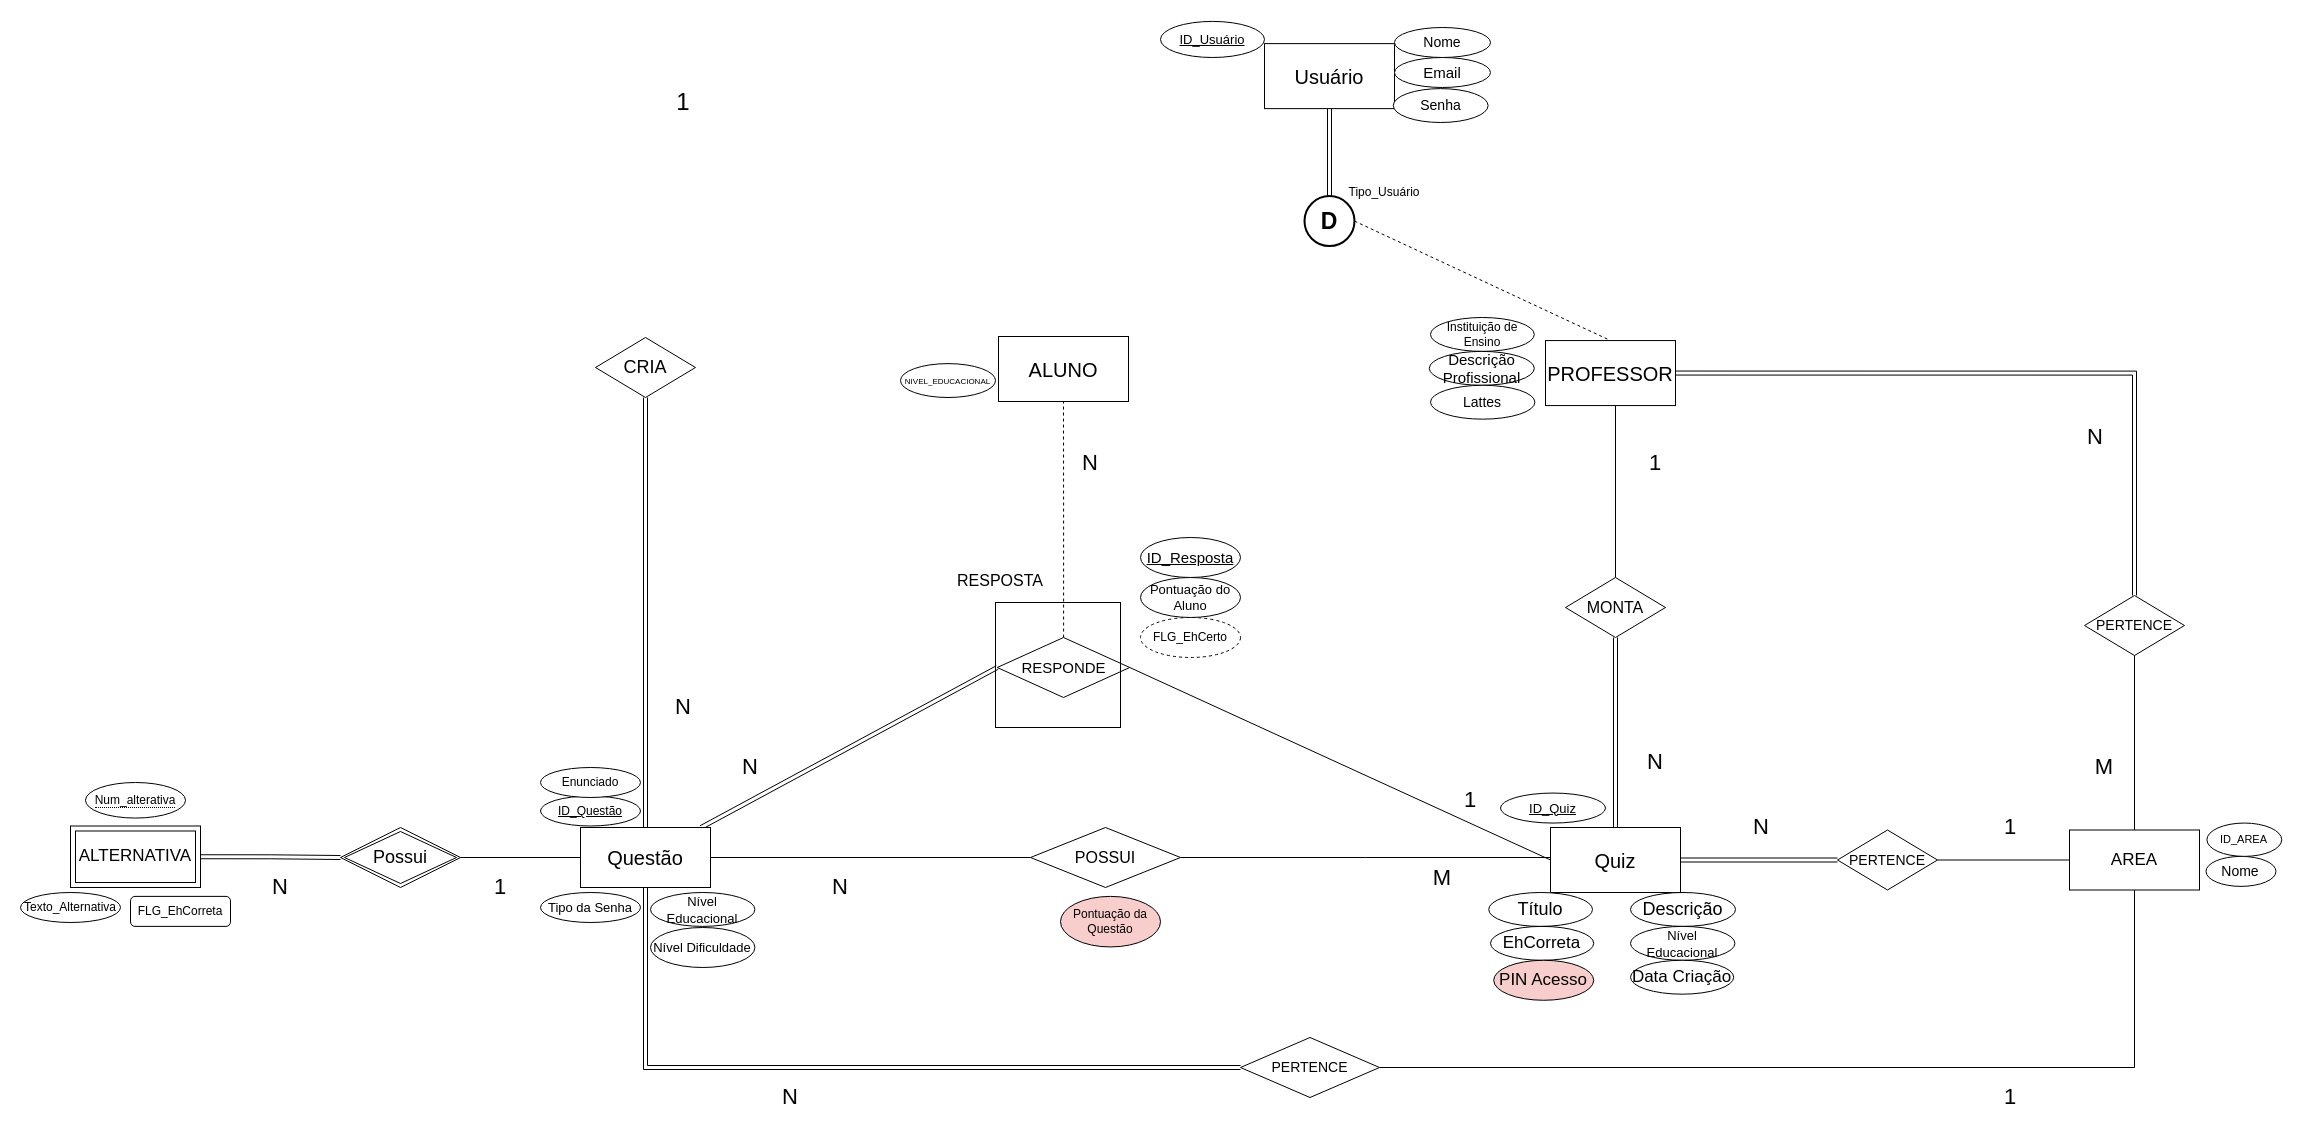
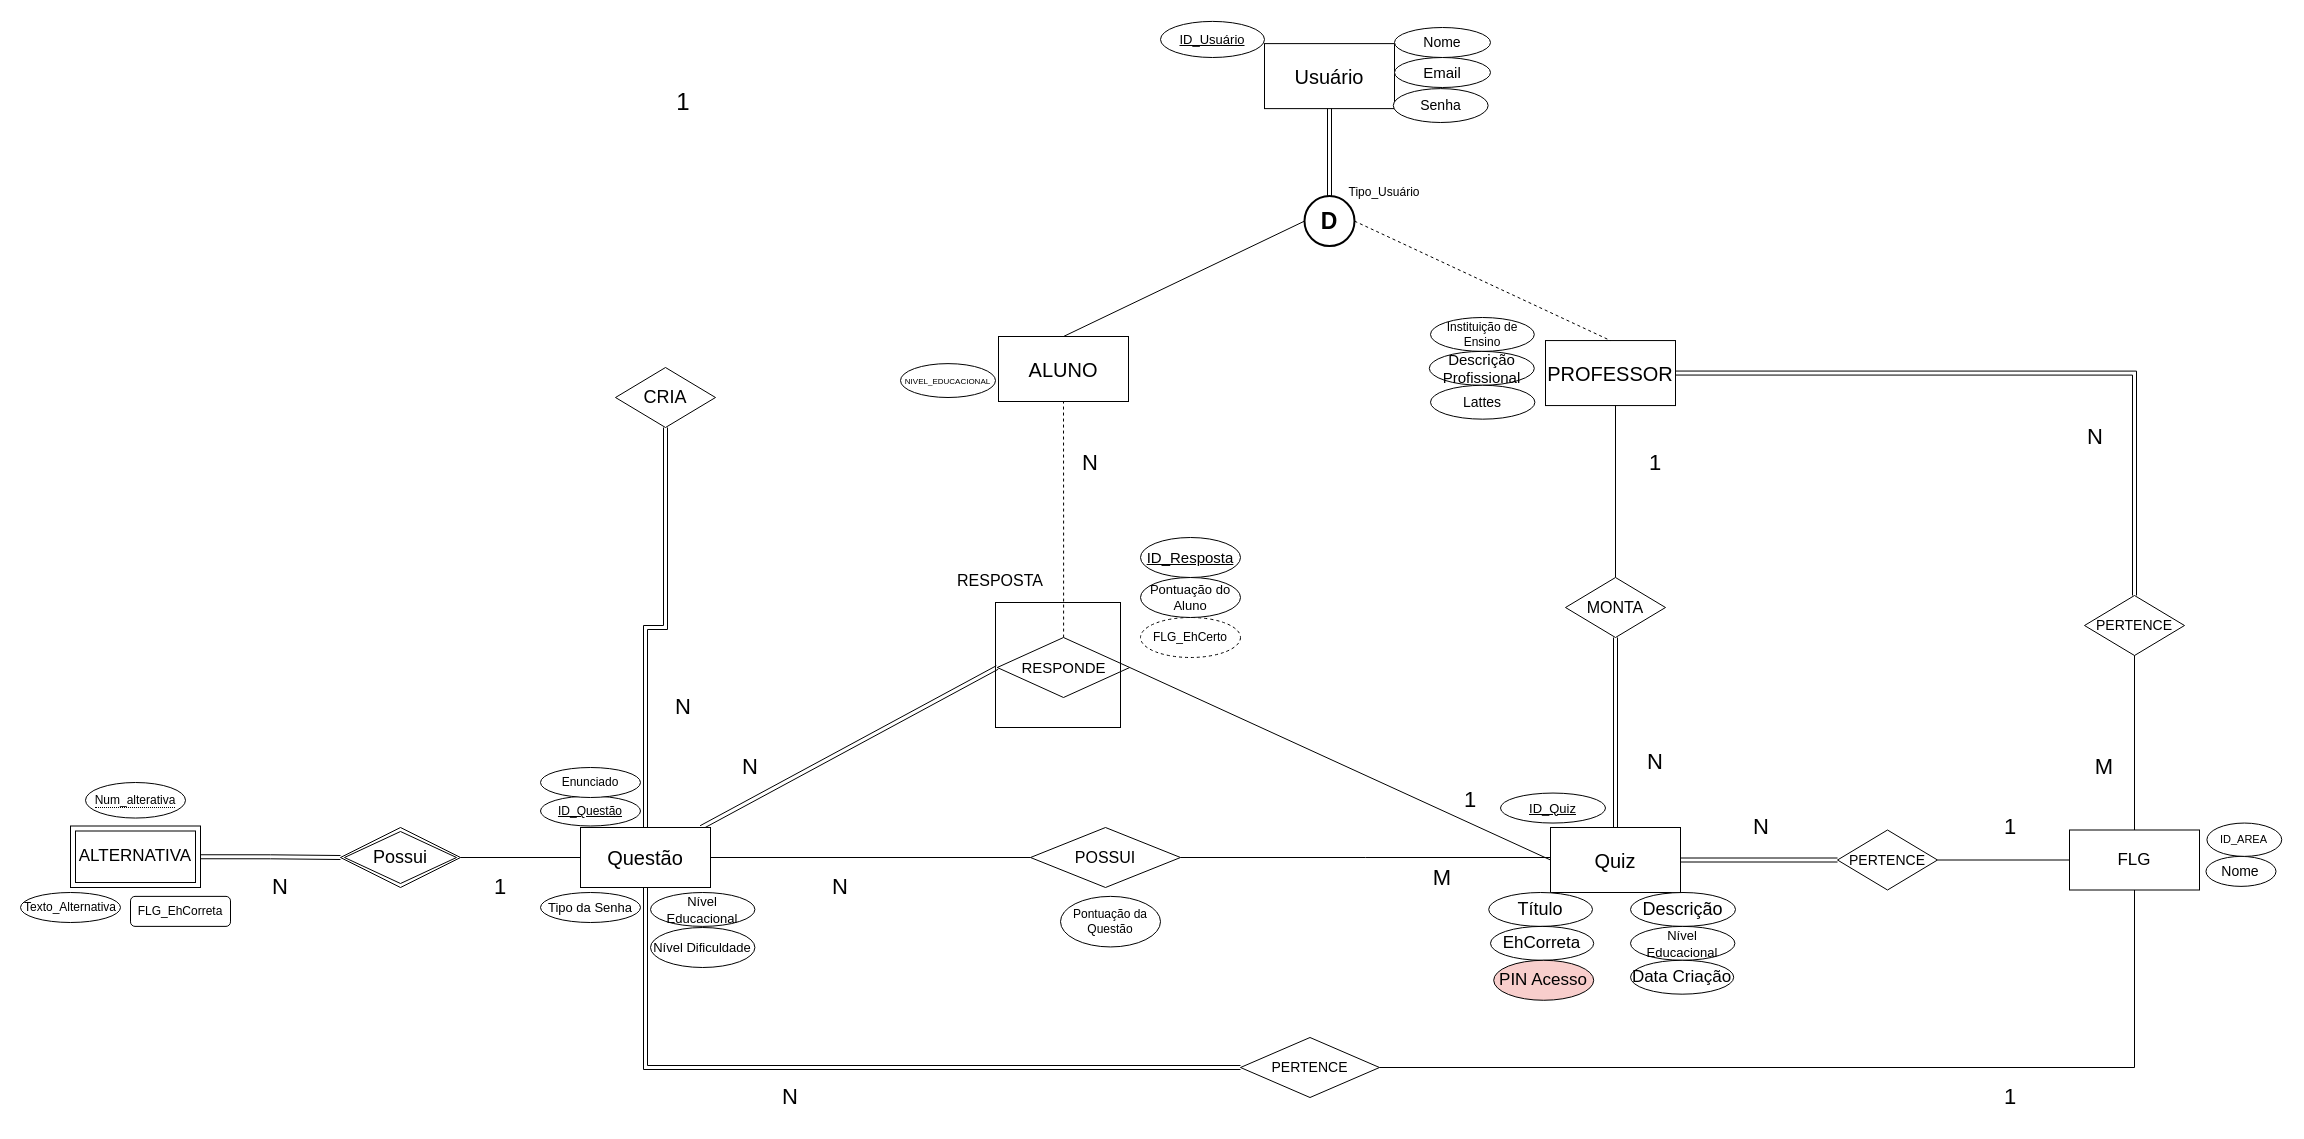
none -> (1184, 279)
(646, 368) -> (666, 398)
(2135, 861) -> (2135, 861)
(1111, 922) -> (1111, 922)
